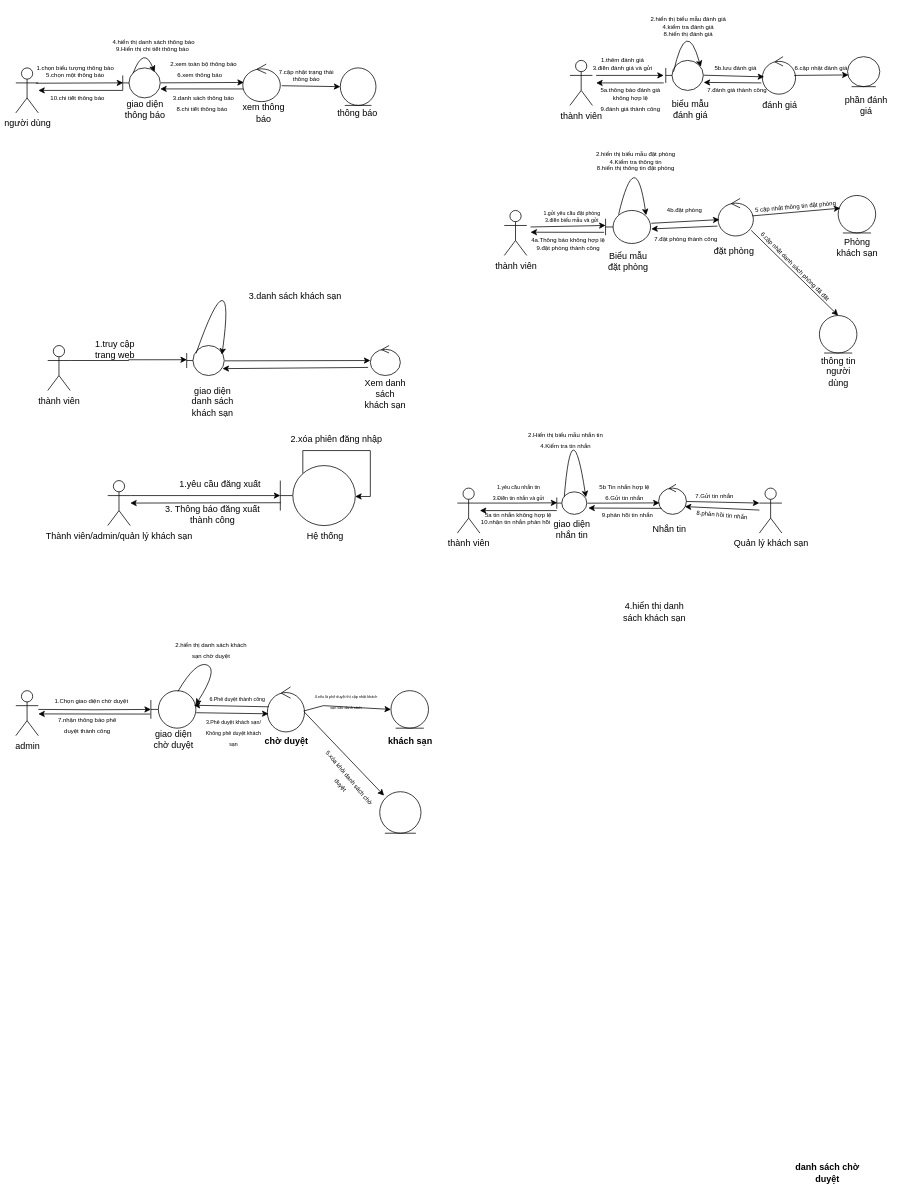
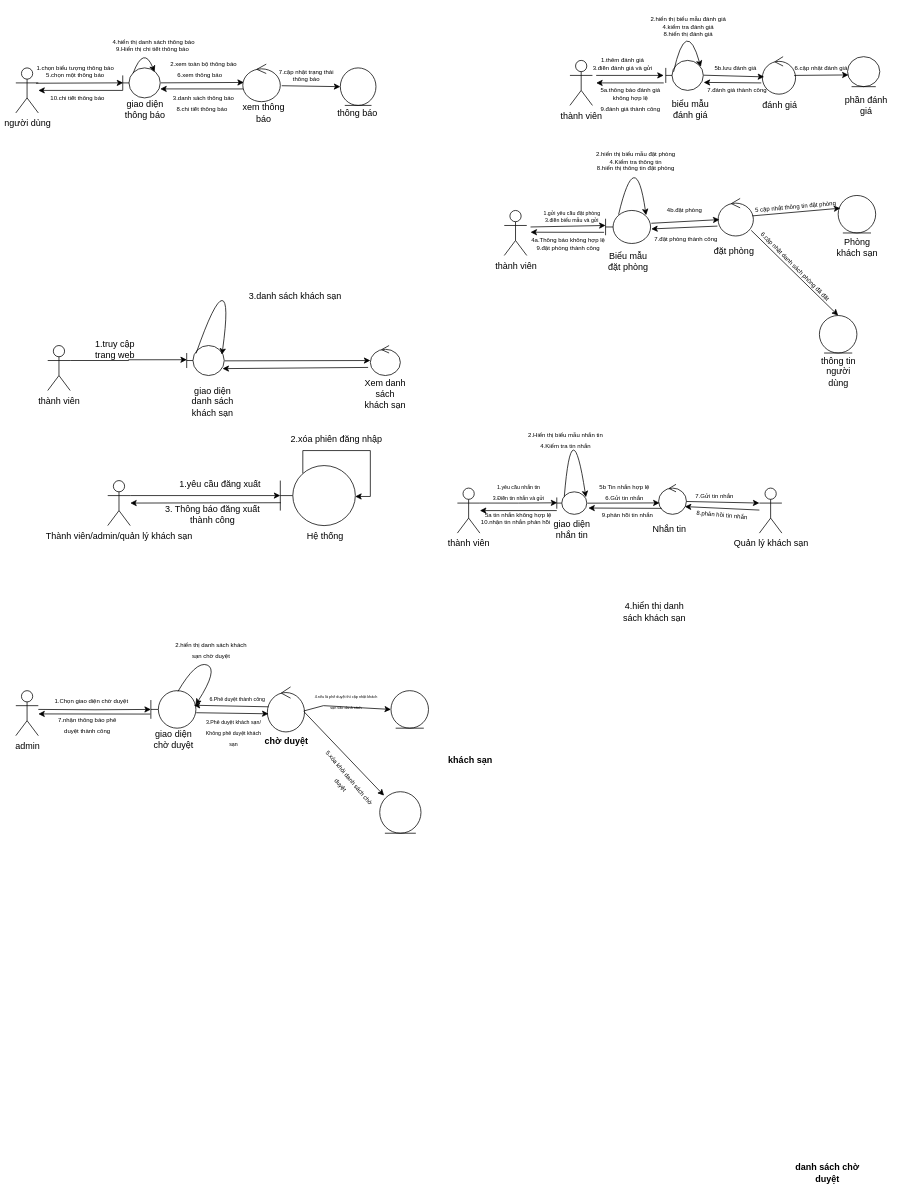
(410, 741) -> (470, 760)
